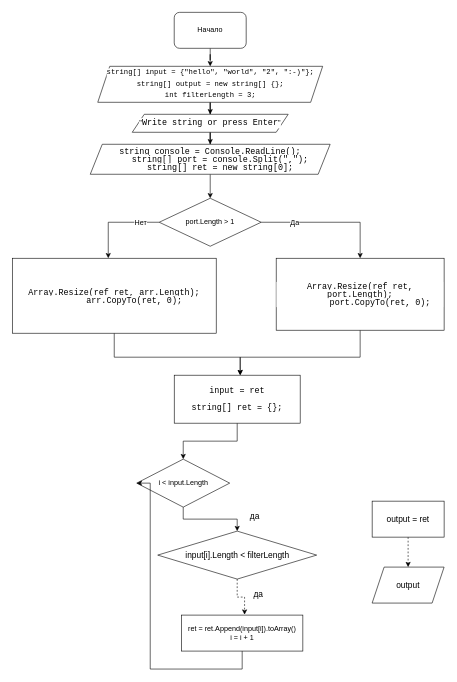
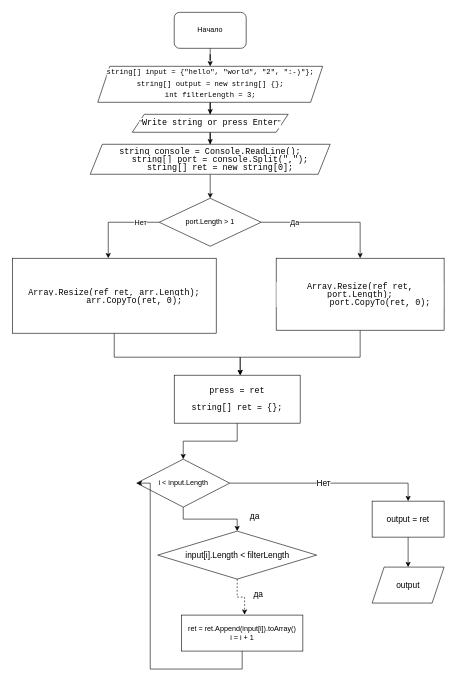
(237, 399) -> (237, 399)
none -> (323, 483)
(408, 550) -> (408, 550)
